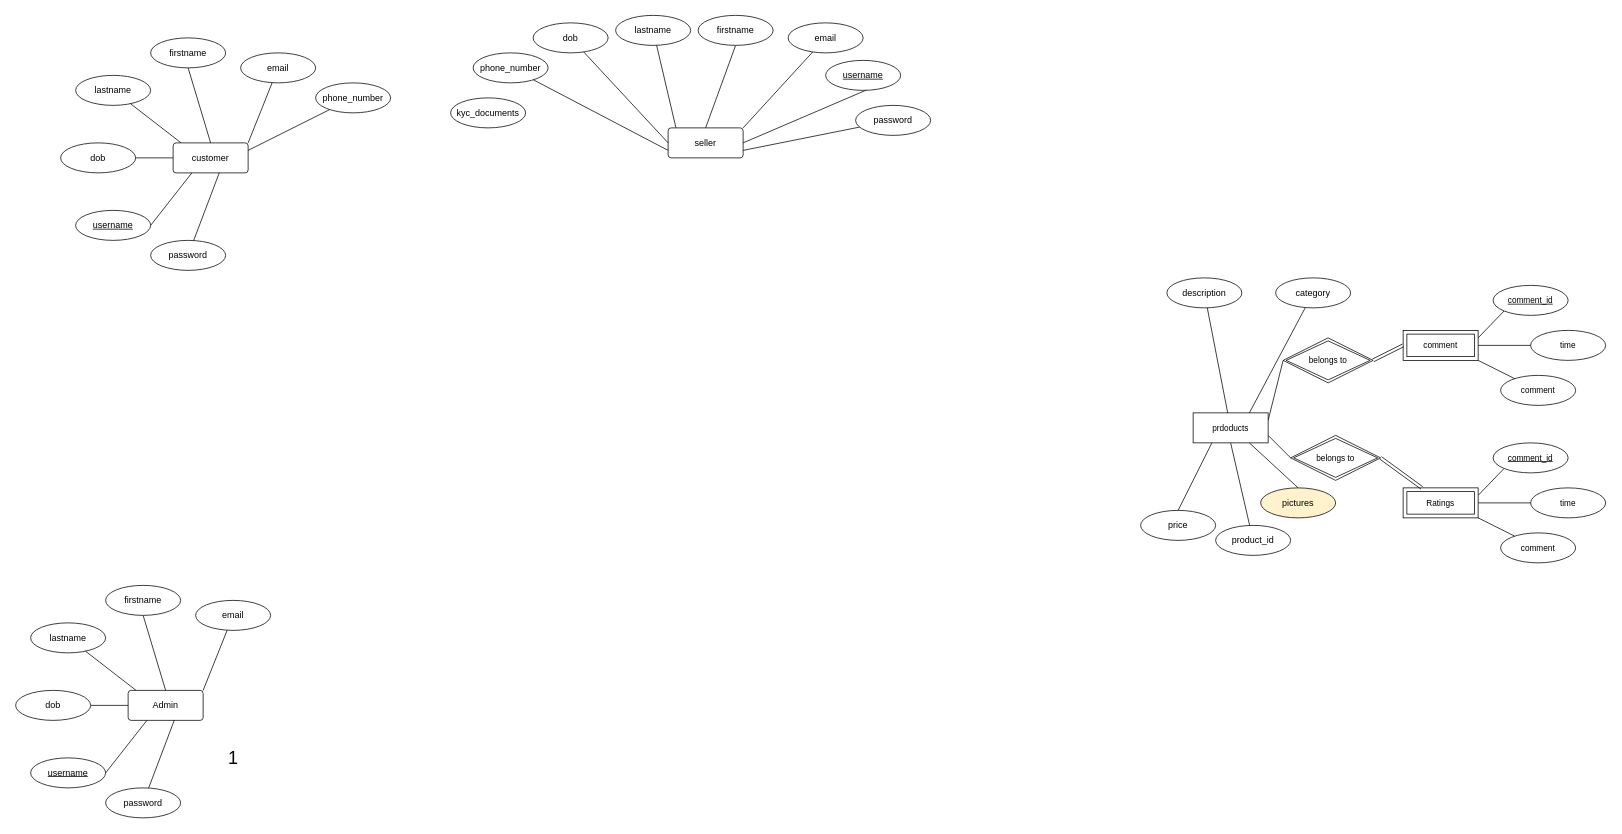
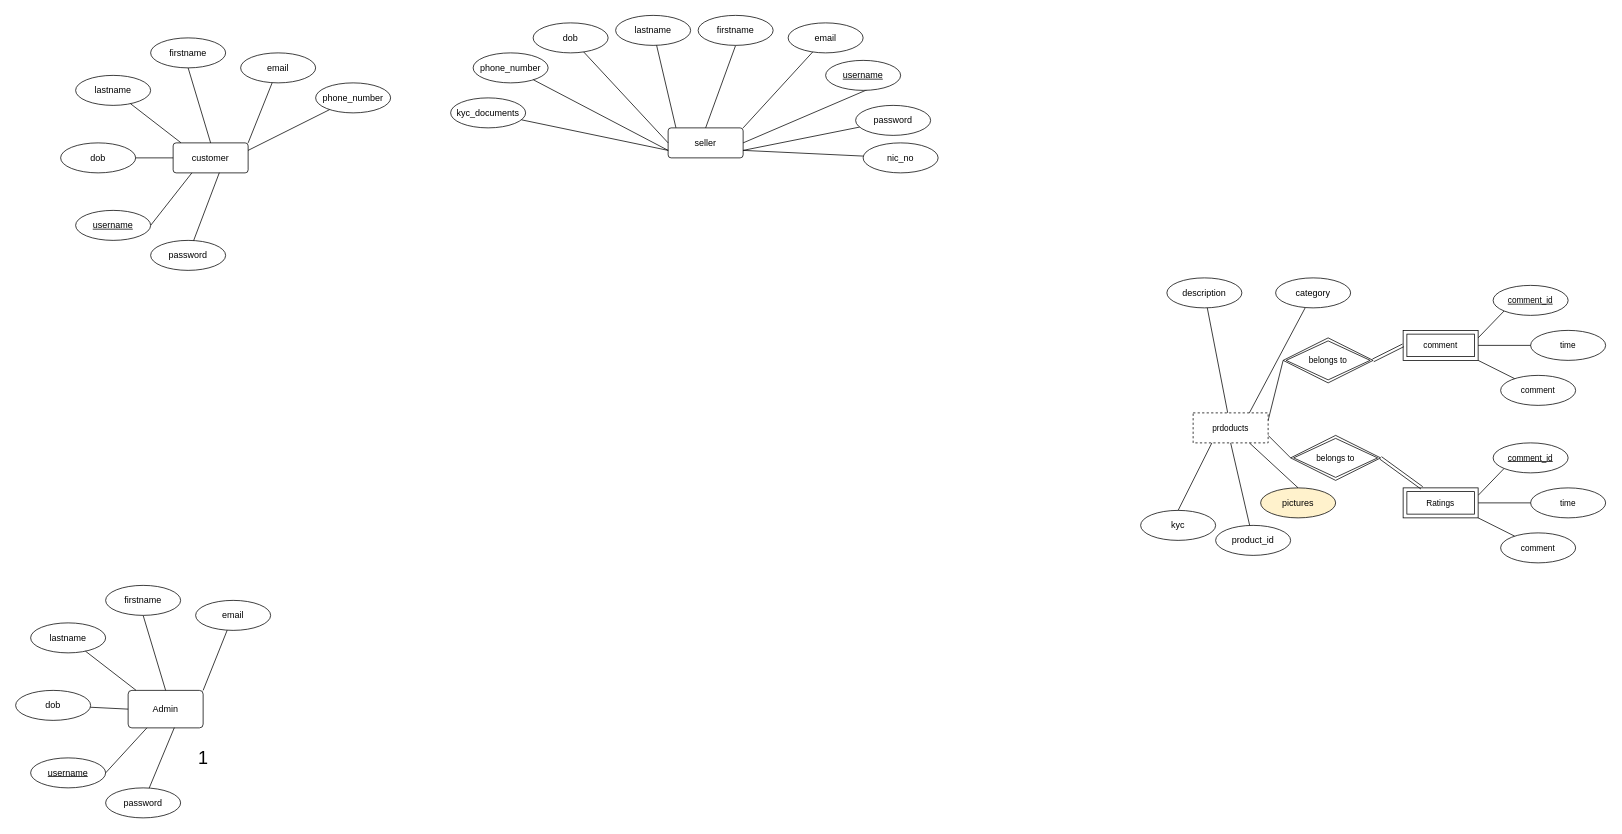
none -> (594, 135)
none -> (805, 153)
none -> (900, 158)
(1230, 428) -> (1230, 428)
(1178, 525) -> (1178, 525)
(165, 705) -> (165, 709)
(233, 758) -> (203, 758)
